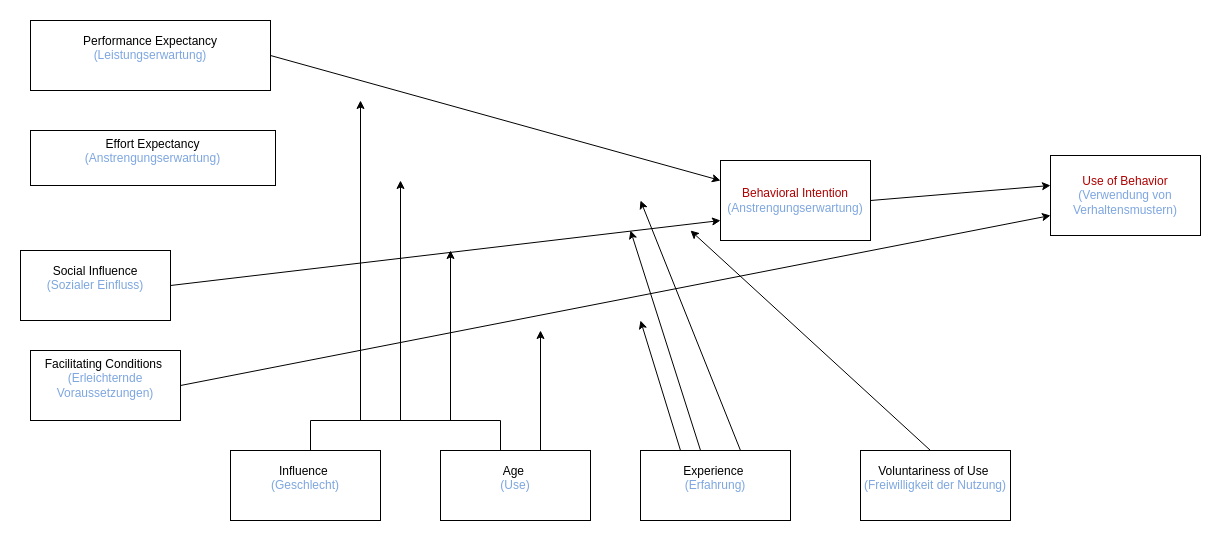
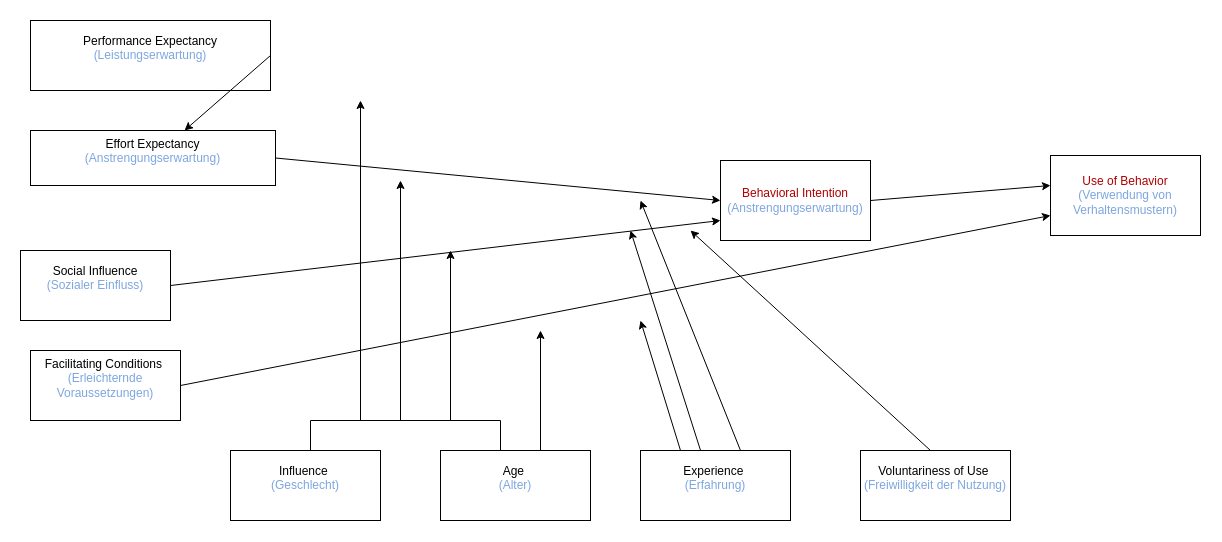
(492, 117) -> (230, 91)
none -> (495, 179)
(516, 486) -> (516, 486)
